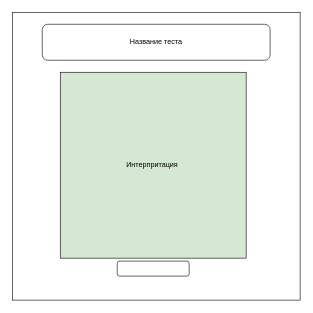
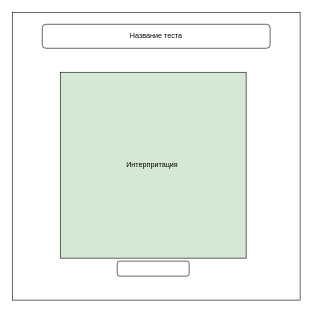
(156, 42) -> (156, 36)
